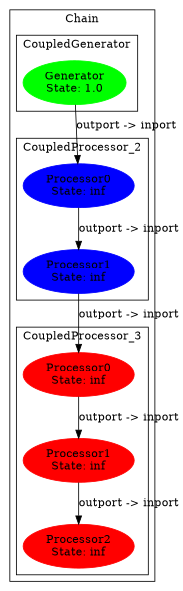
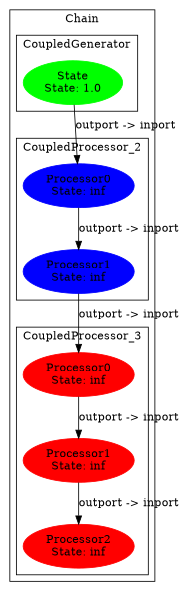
(75, 83) -> (73, 83)
